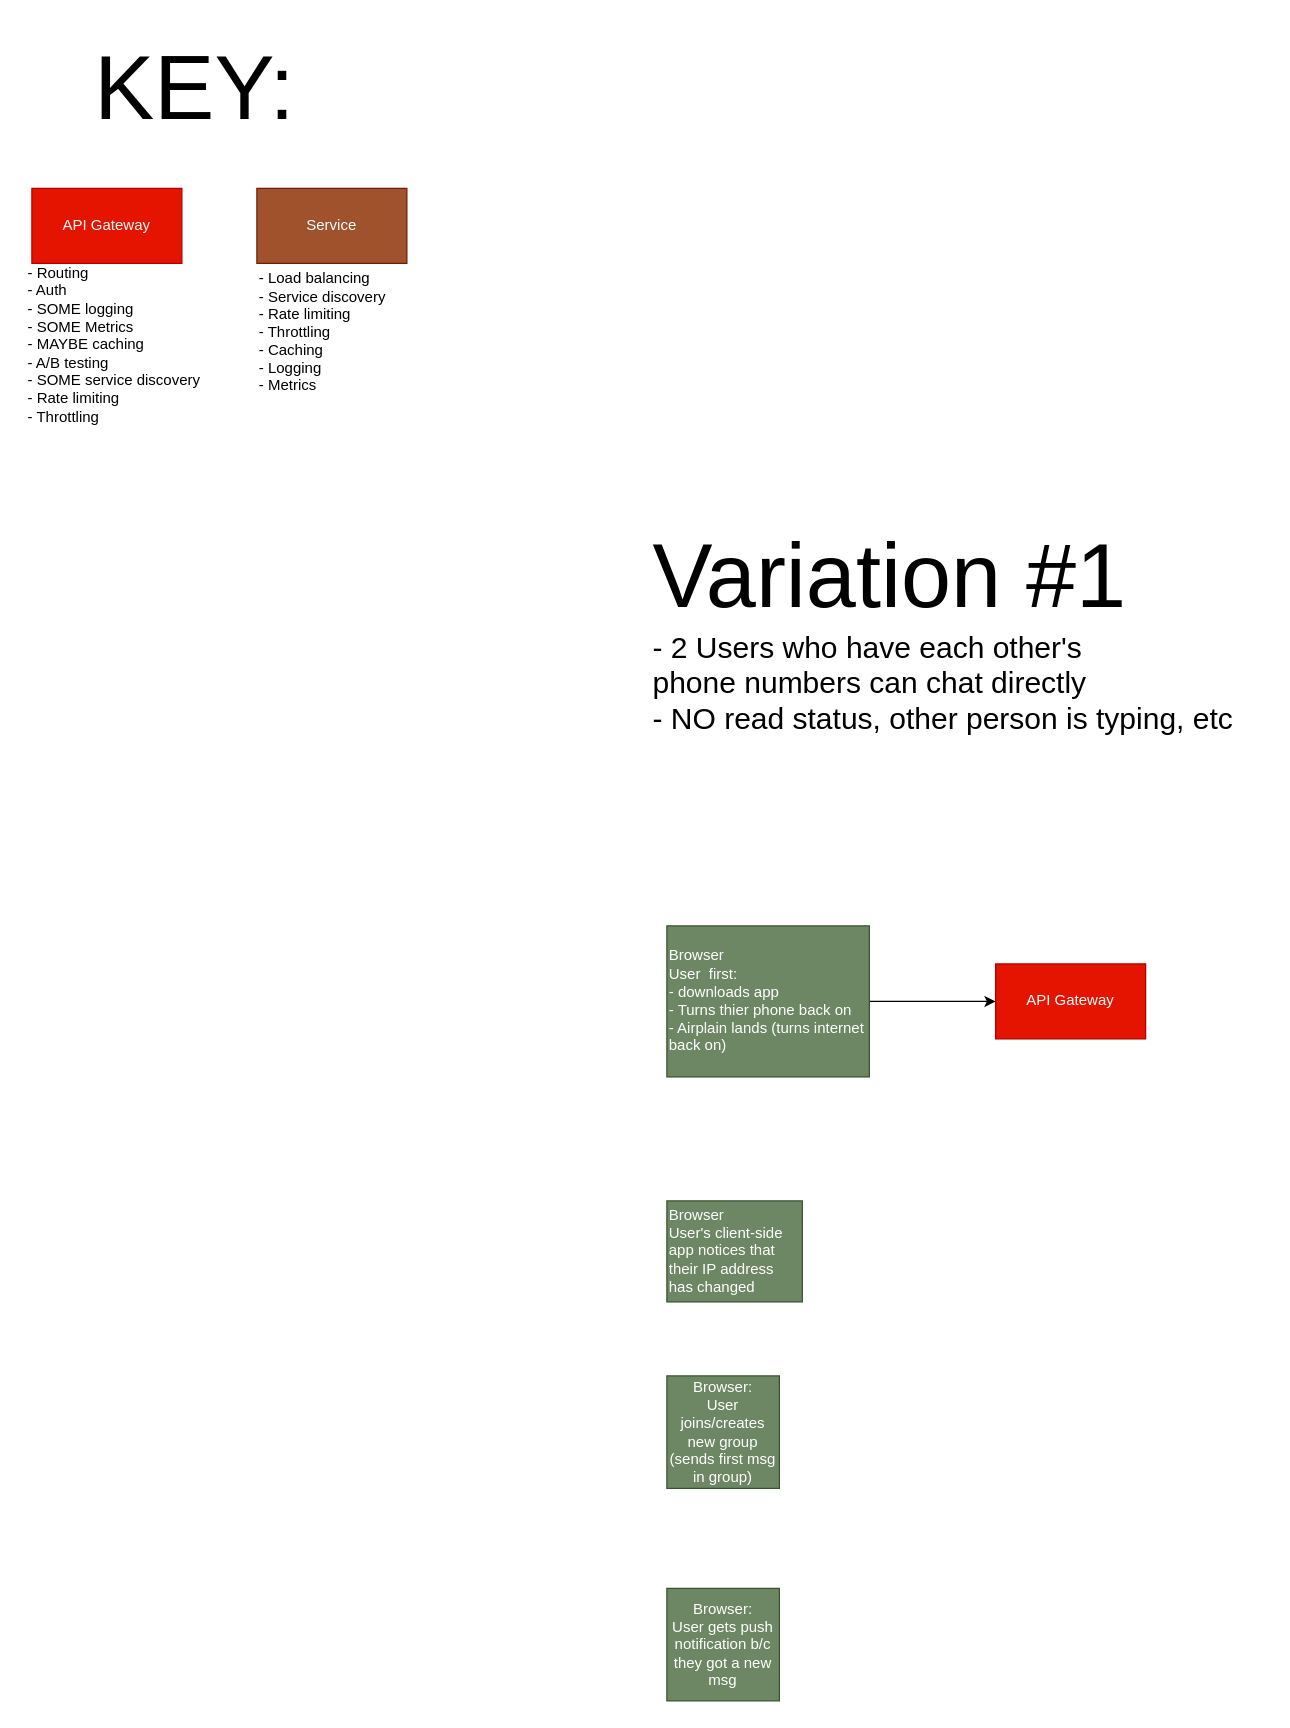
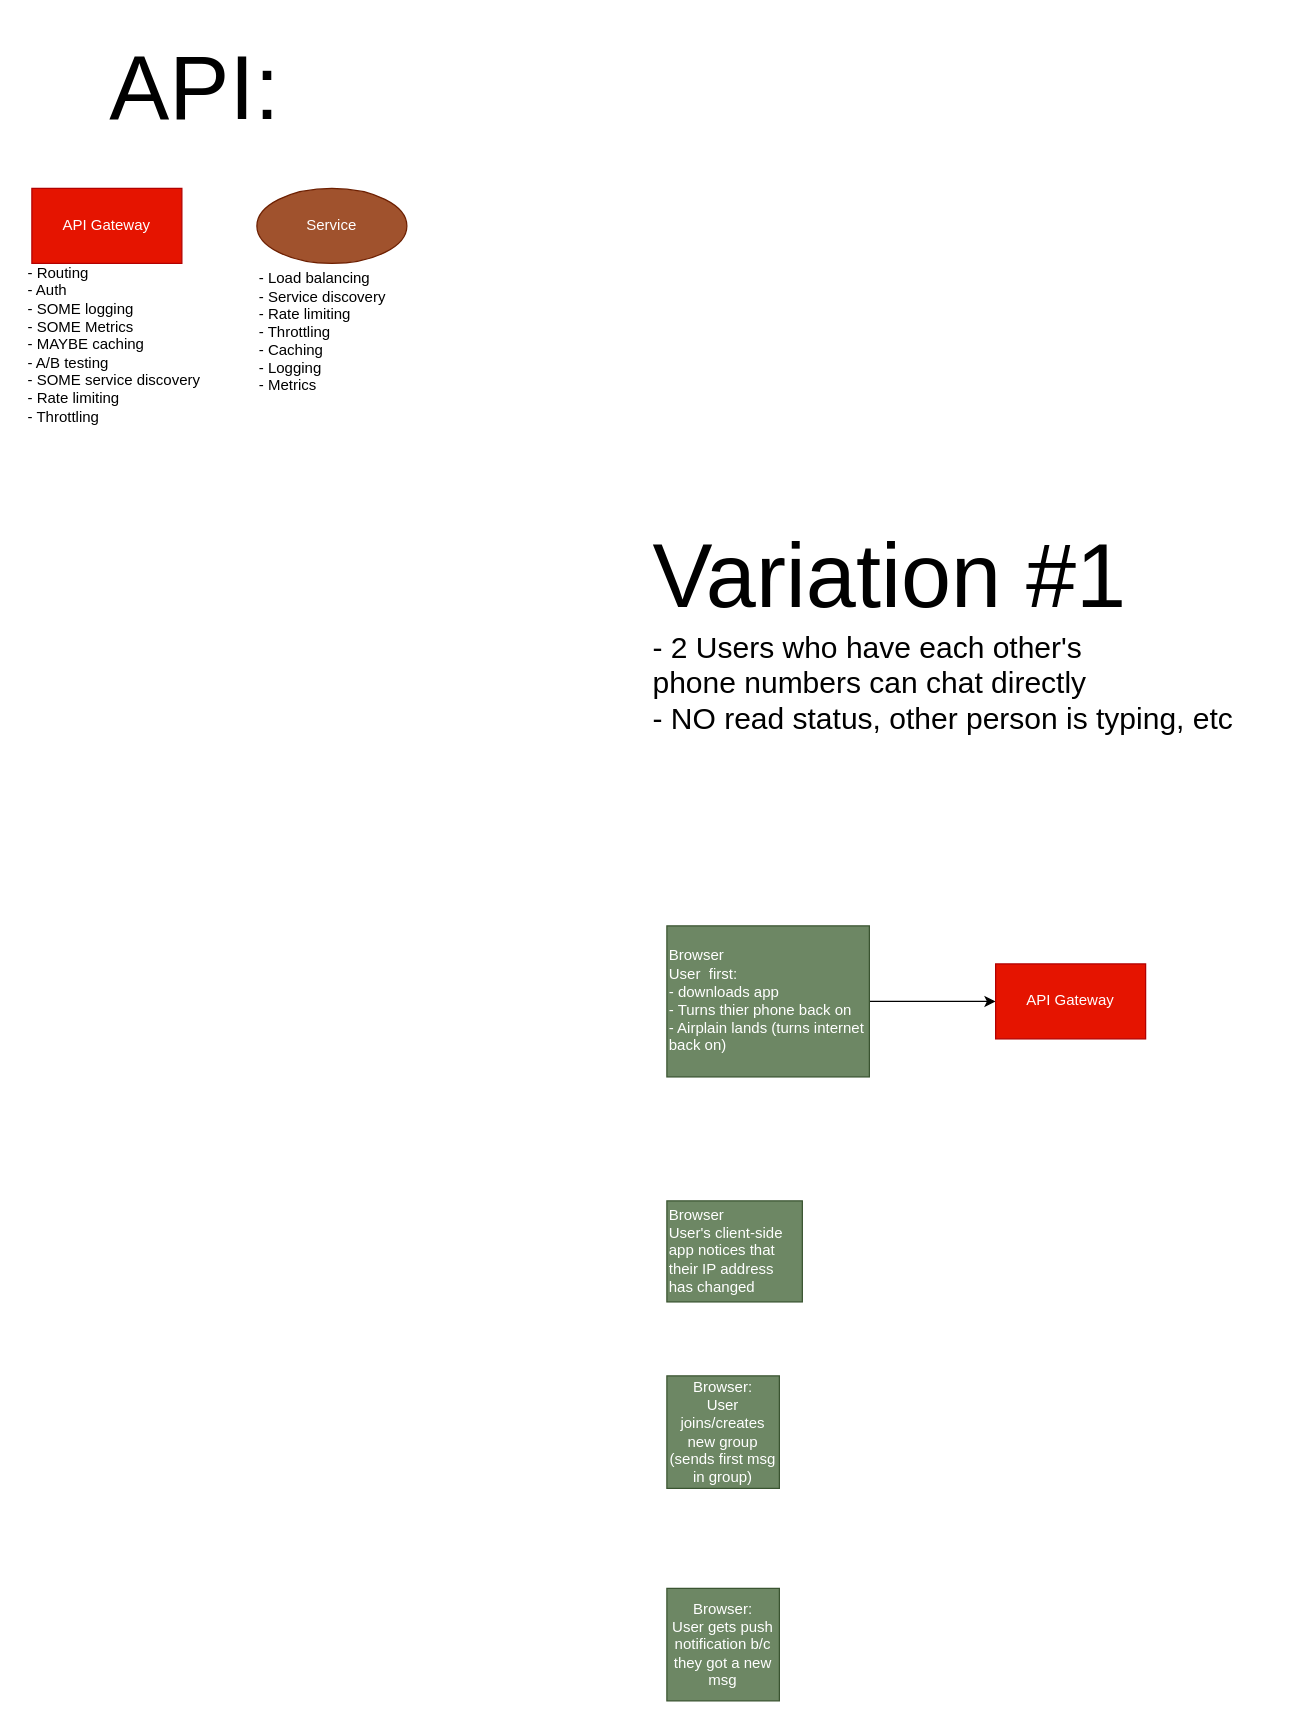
(195, 88) -> (195, 88)
(332, 226) -> (332, 226)
